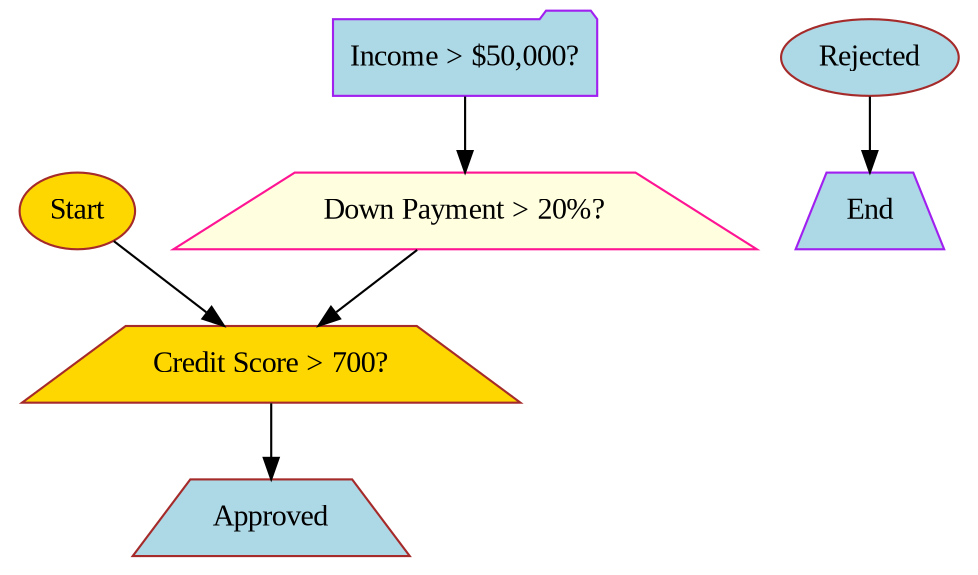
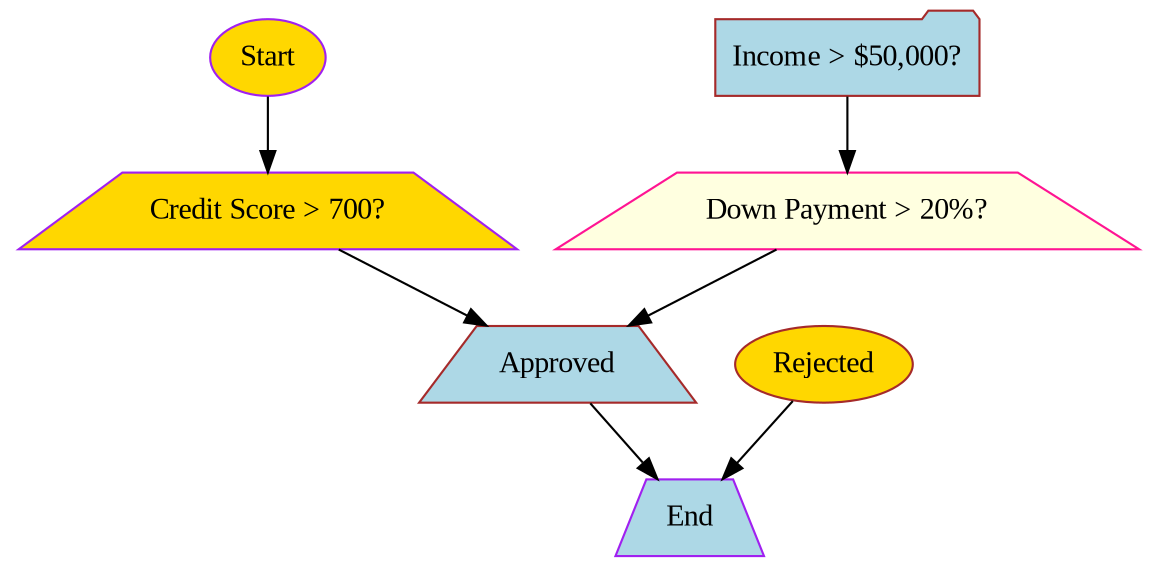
(465, 58) -> (847, 58)
(870, 58) -> (824, 364)
(77, 211) -> (268, 58)
(377, 281) -> (712, 283)
(271, 364) -> (268, 211)
none -> (617, 433)
